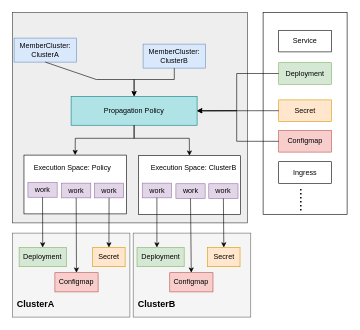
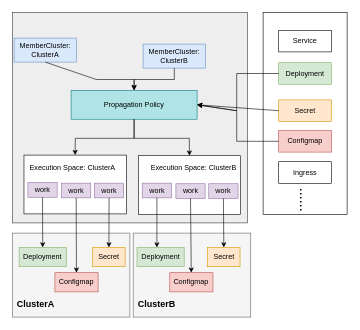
(134, 111) -> (134, 105)
(73, 168) -> (73, 168)
